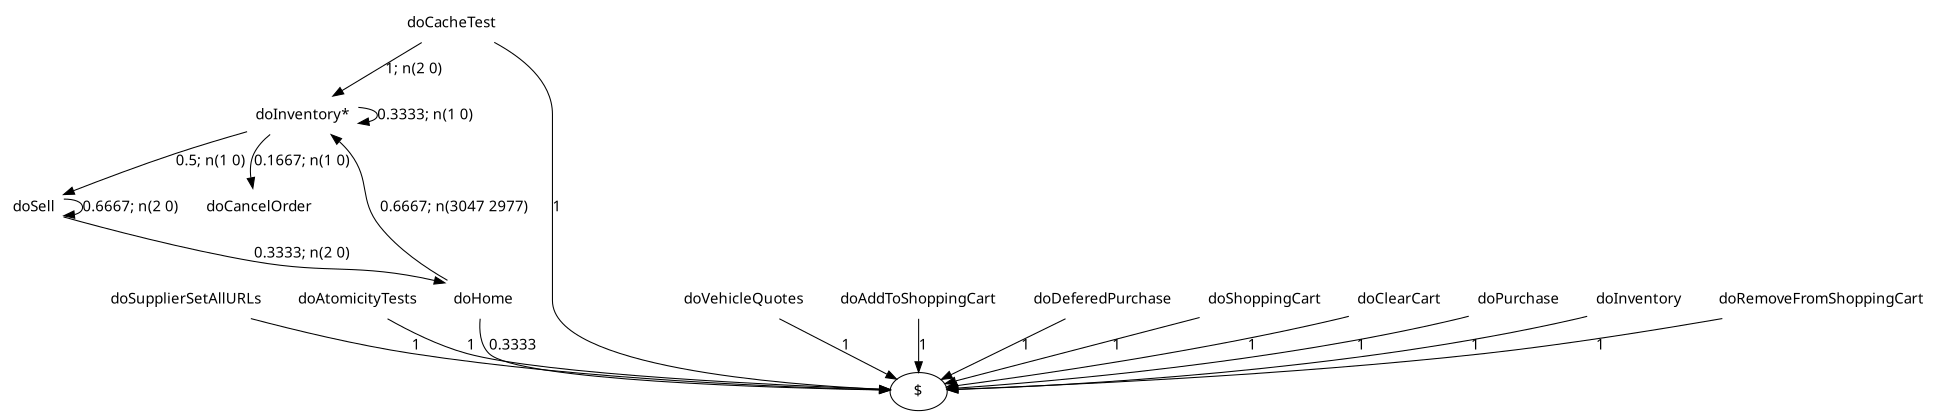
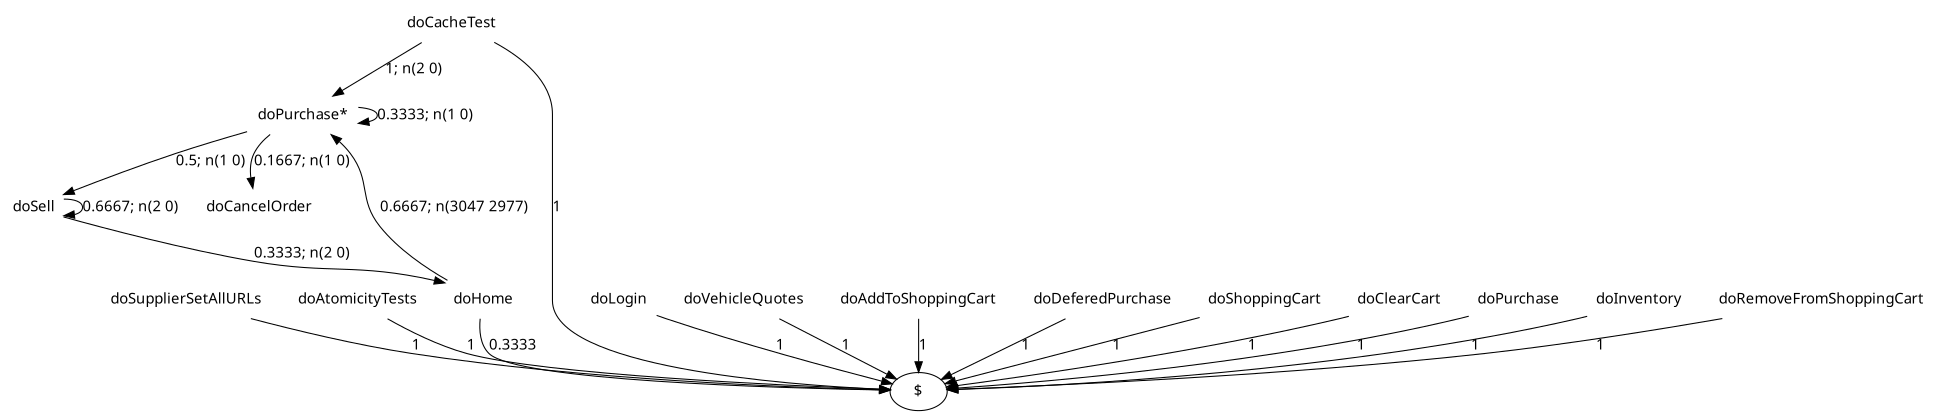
(303, 115) -> (303, 115)
none -> (619, 300)
